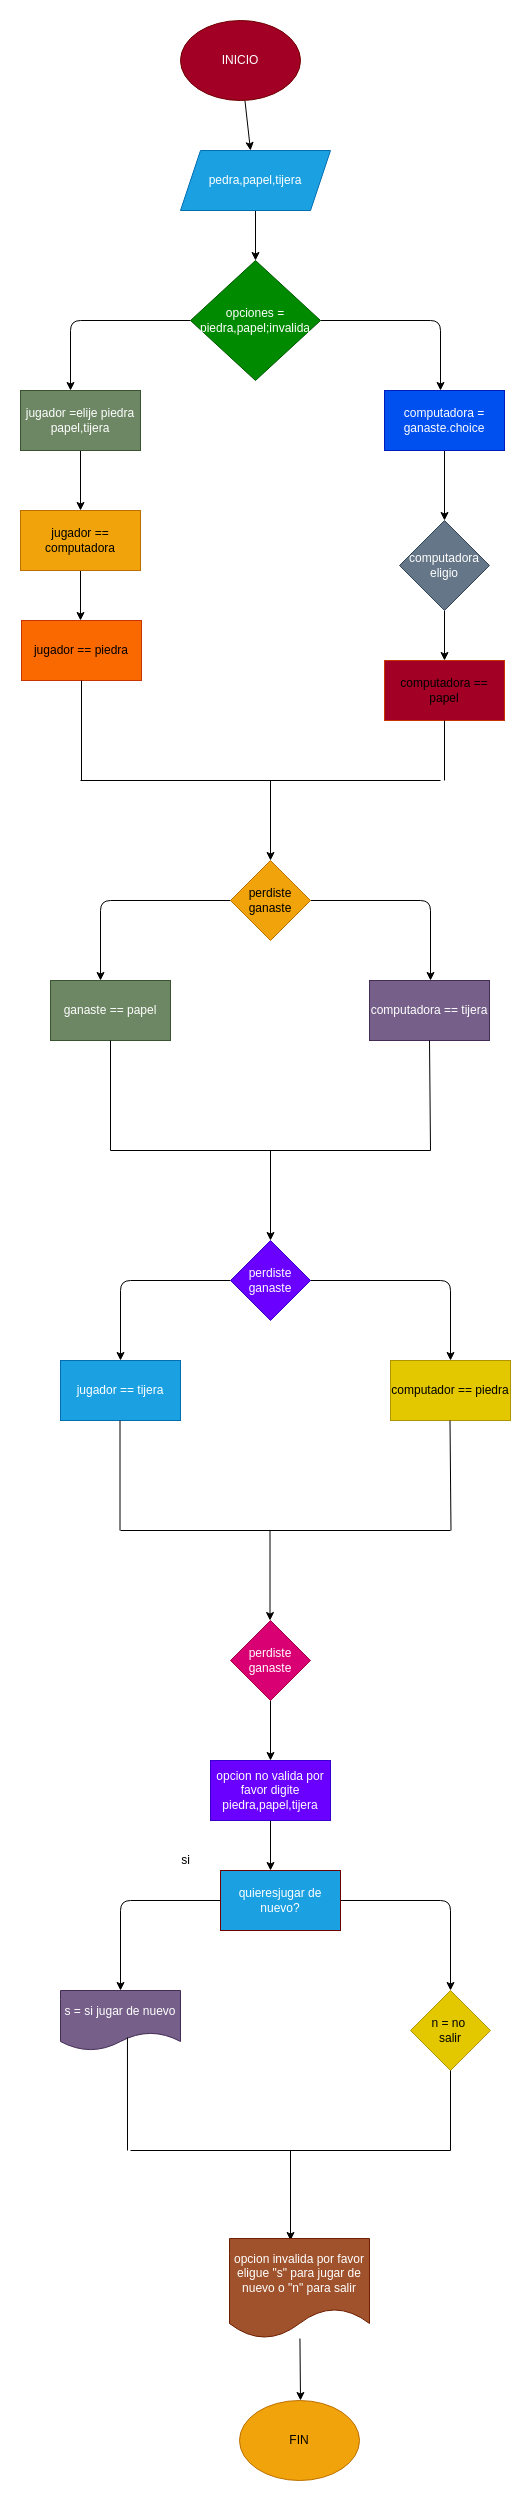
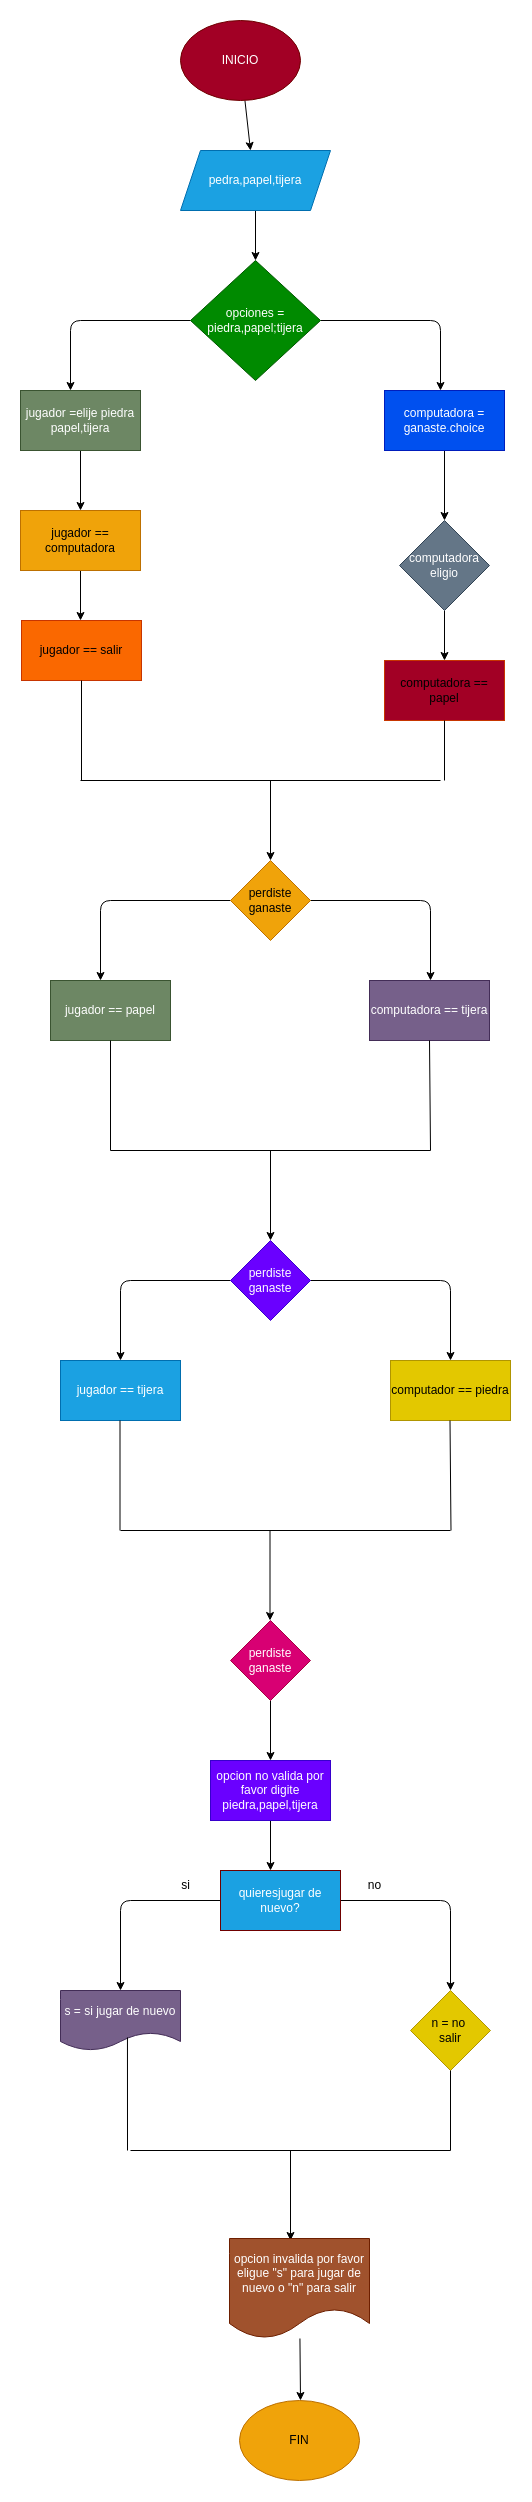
(256, 321) -> (256, 321)
(82, 651) -> (82, 651)
(111, 1011) -> (111, 1011)
(186, 1861) -> (186, 1886)
none -> (375, 1886)
